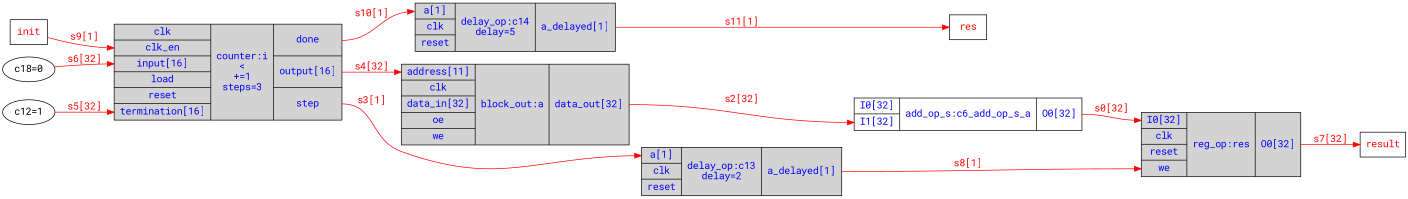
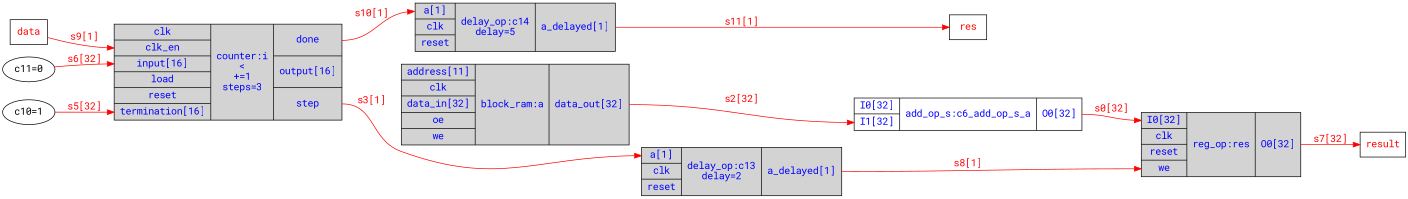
(29, 32) -> (29, 32)
(29, 69) -> (29, 69)
(368, 72) -> none
(512, 104) -> (512, 104)
(29, 112) -> (29, 112)
